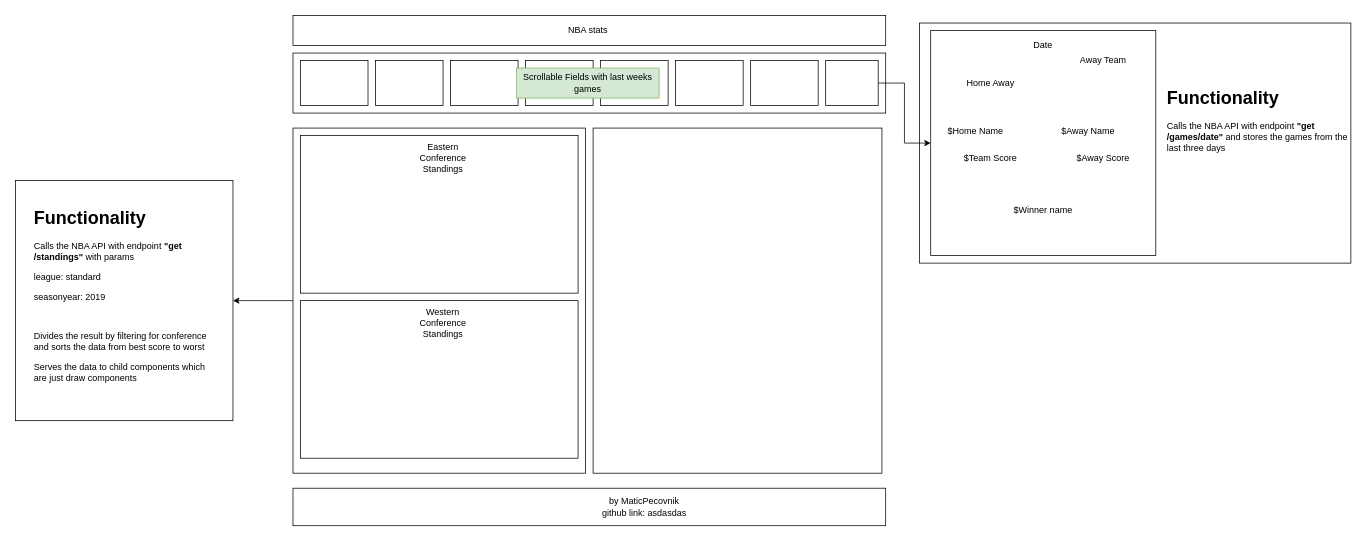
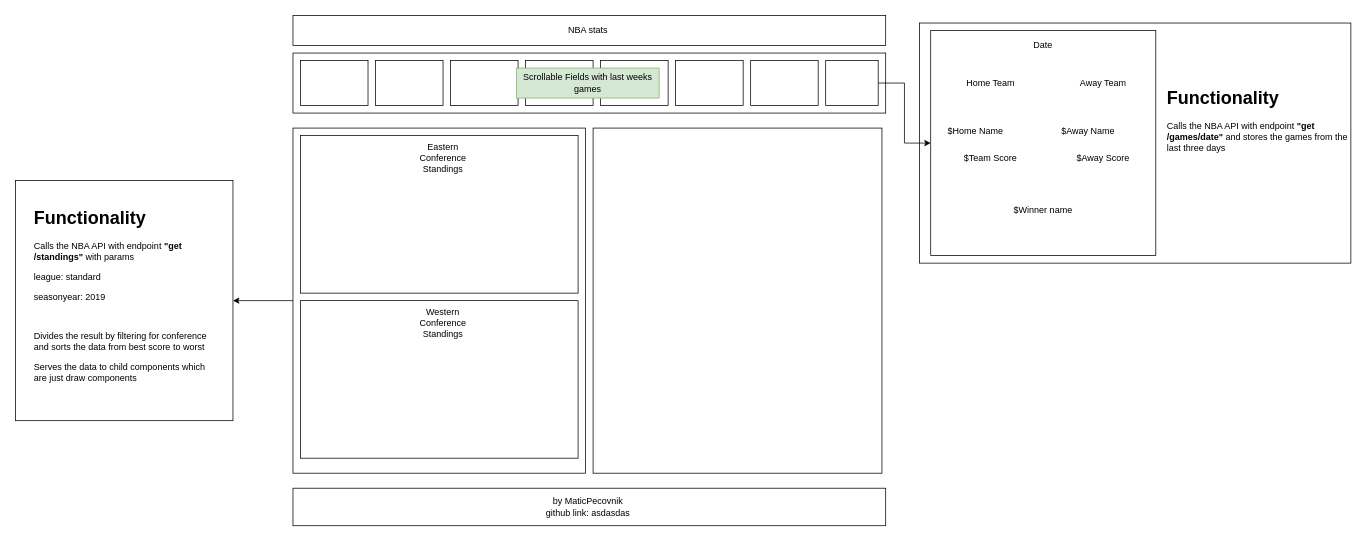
(1103, 60) -> (1103, 83)
(990, 83) -> (990, 83)
(644, 507) -> (588, 507)
